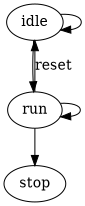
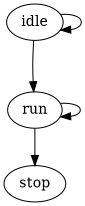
(35, 71) -> none
